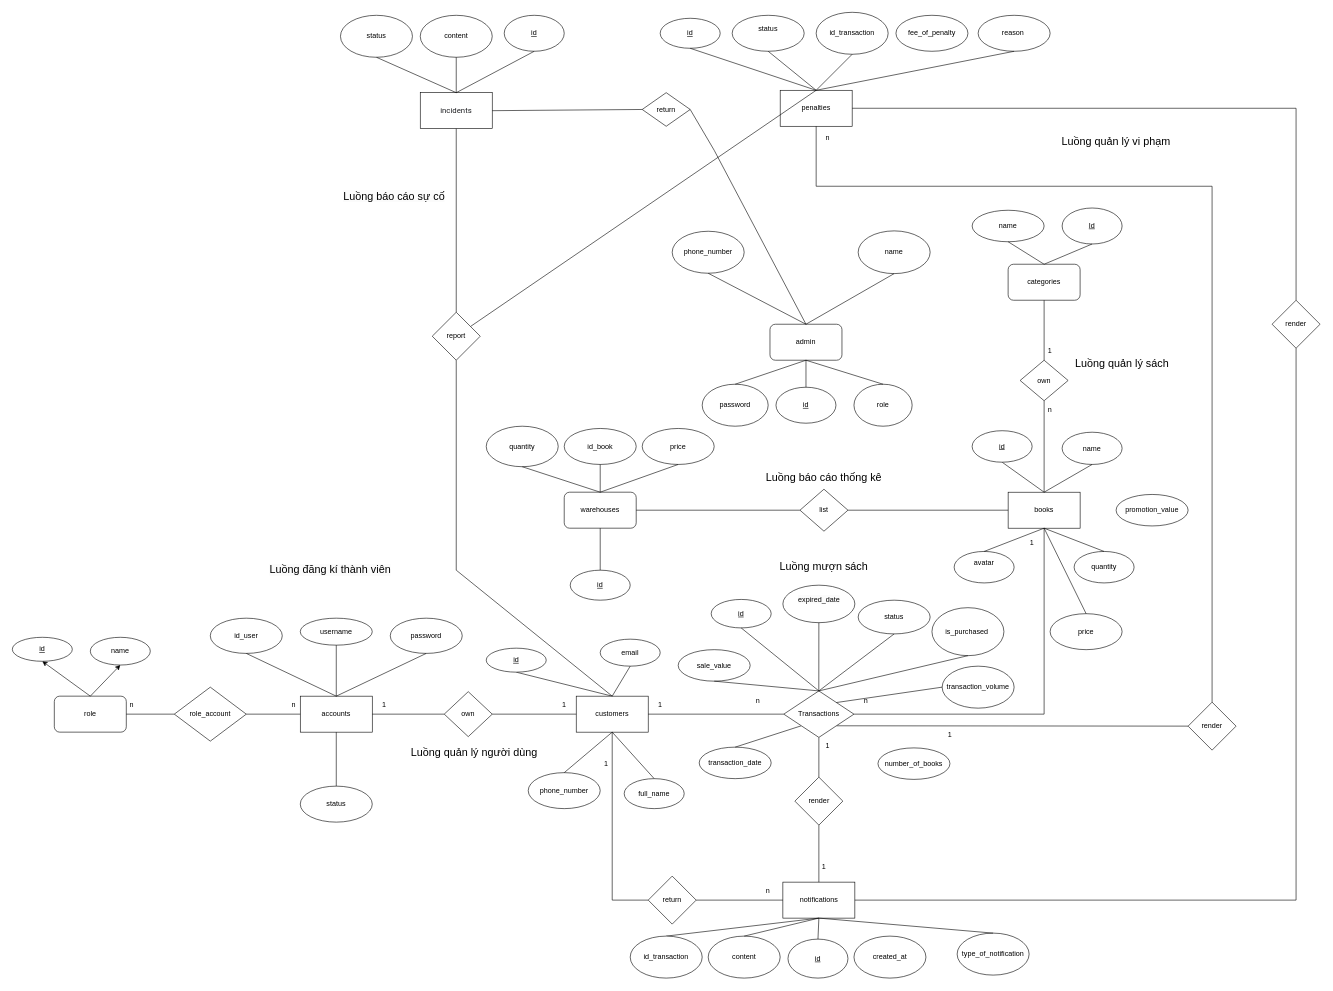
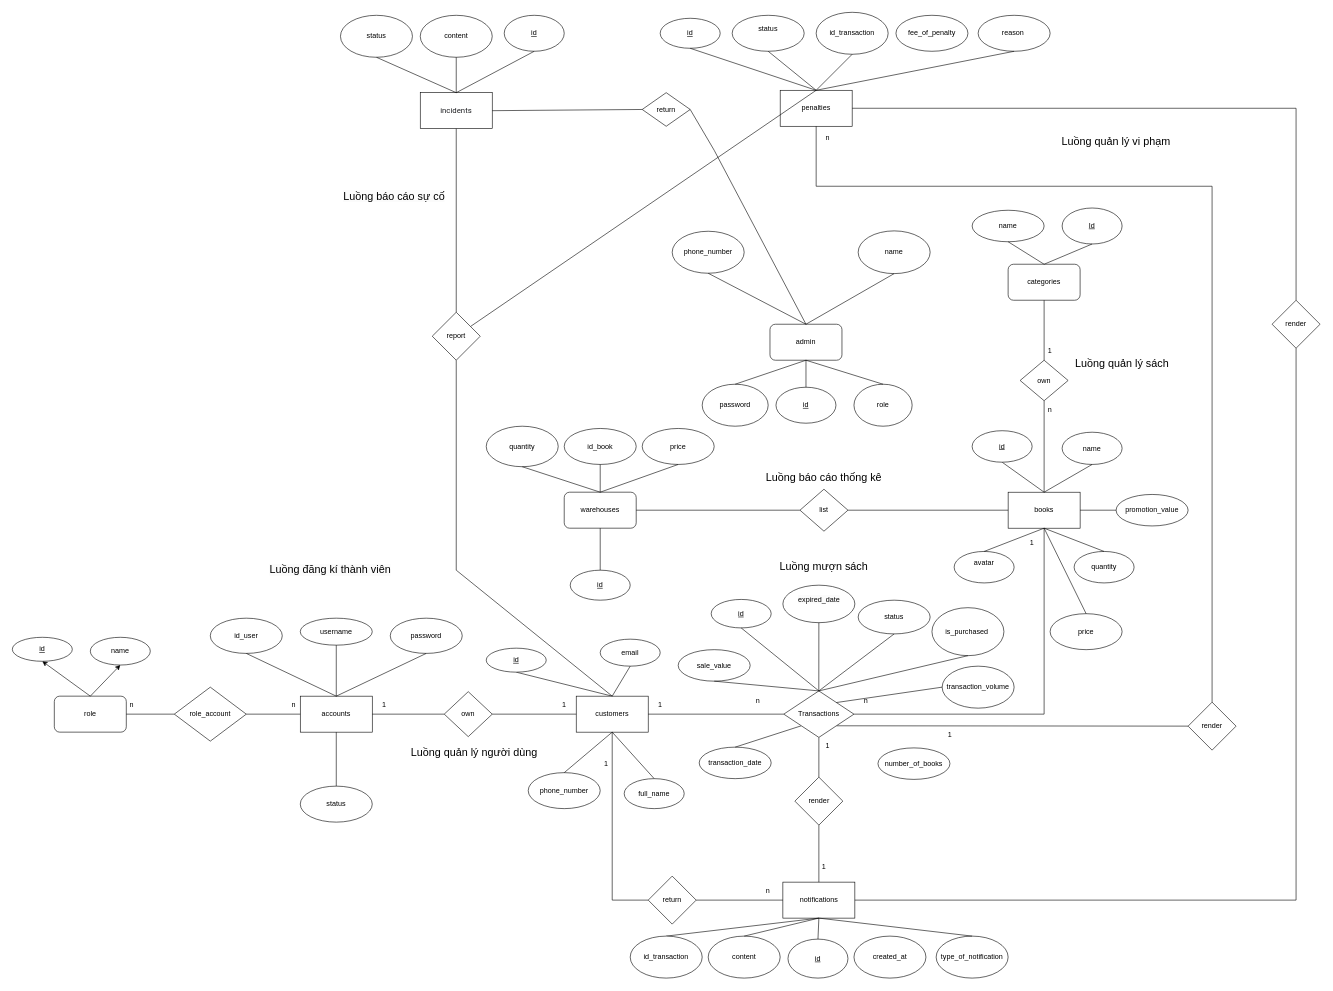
none -> (1098, 510)
(993, 954) -> (972, 957)
